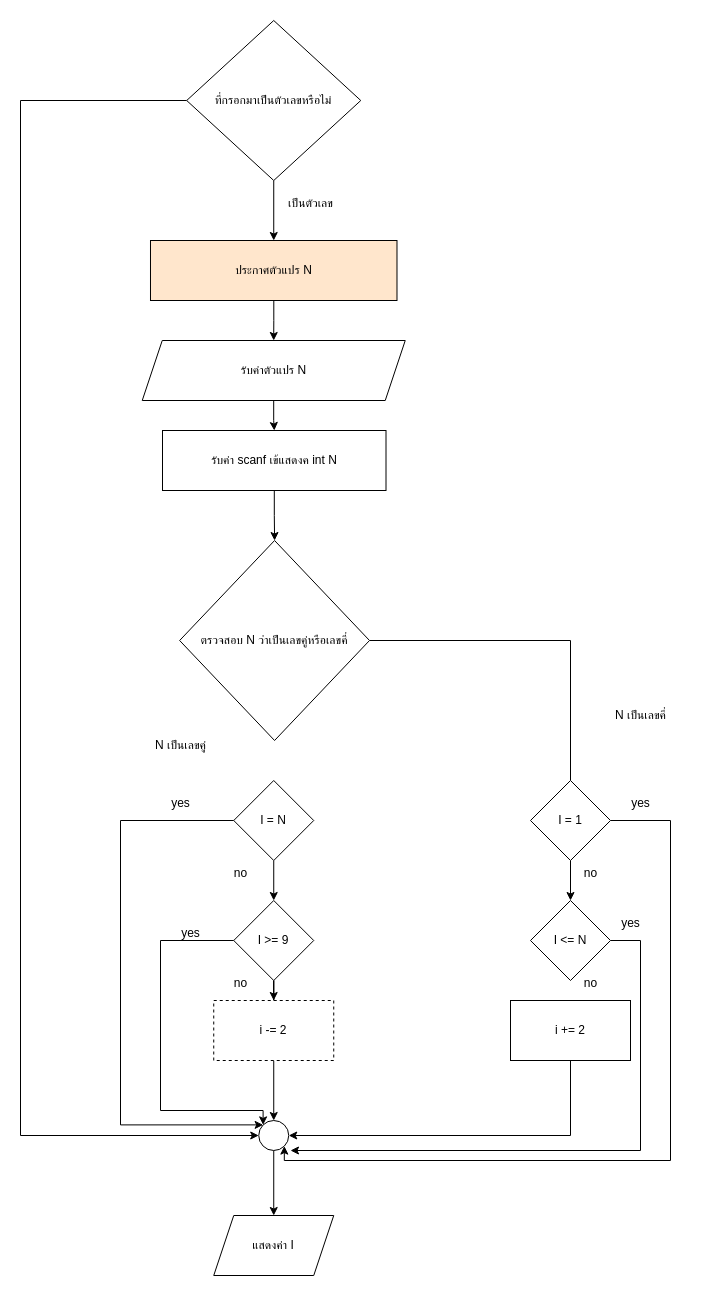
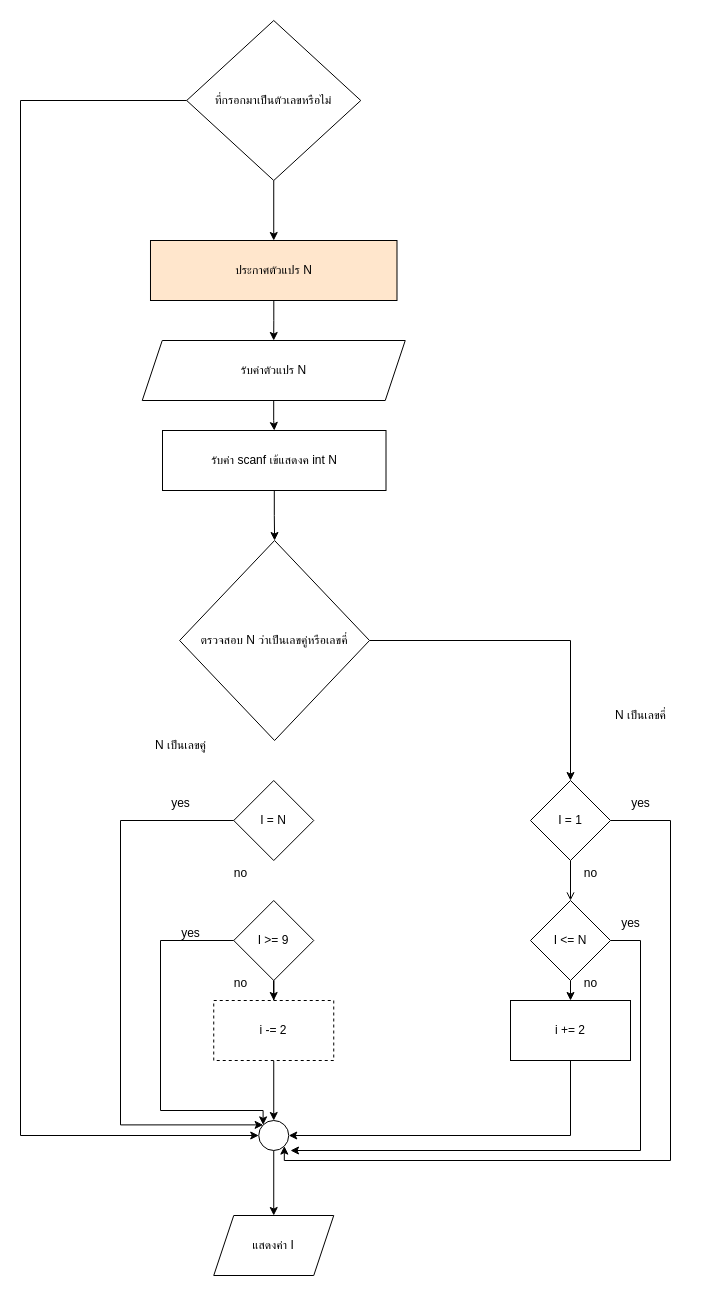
(311, 204) -> none
(571, 775) -> (571, 772)
(274, 877) -> none
(571, 892) -> (571, 894)
none -> (571, 987)
